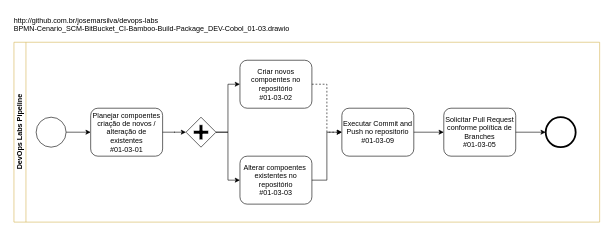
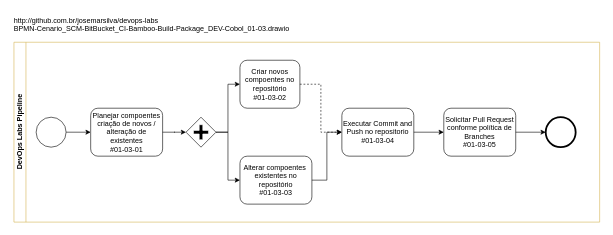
(276, 84) -> (270, 84)
(378, 132) -> (378, 132)
